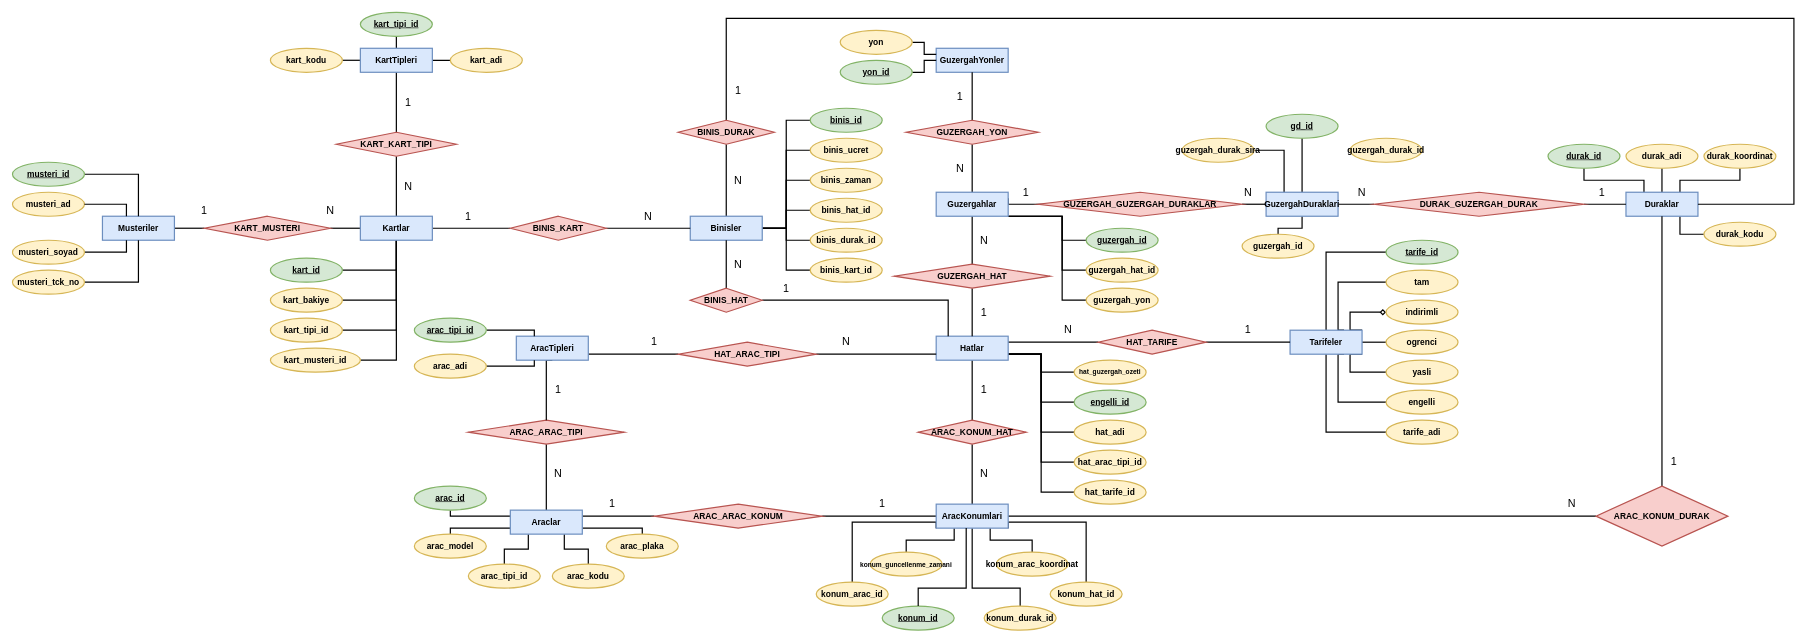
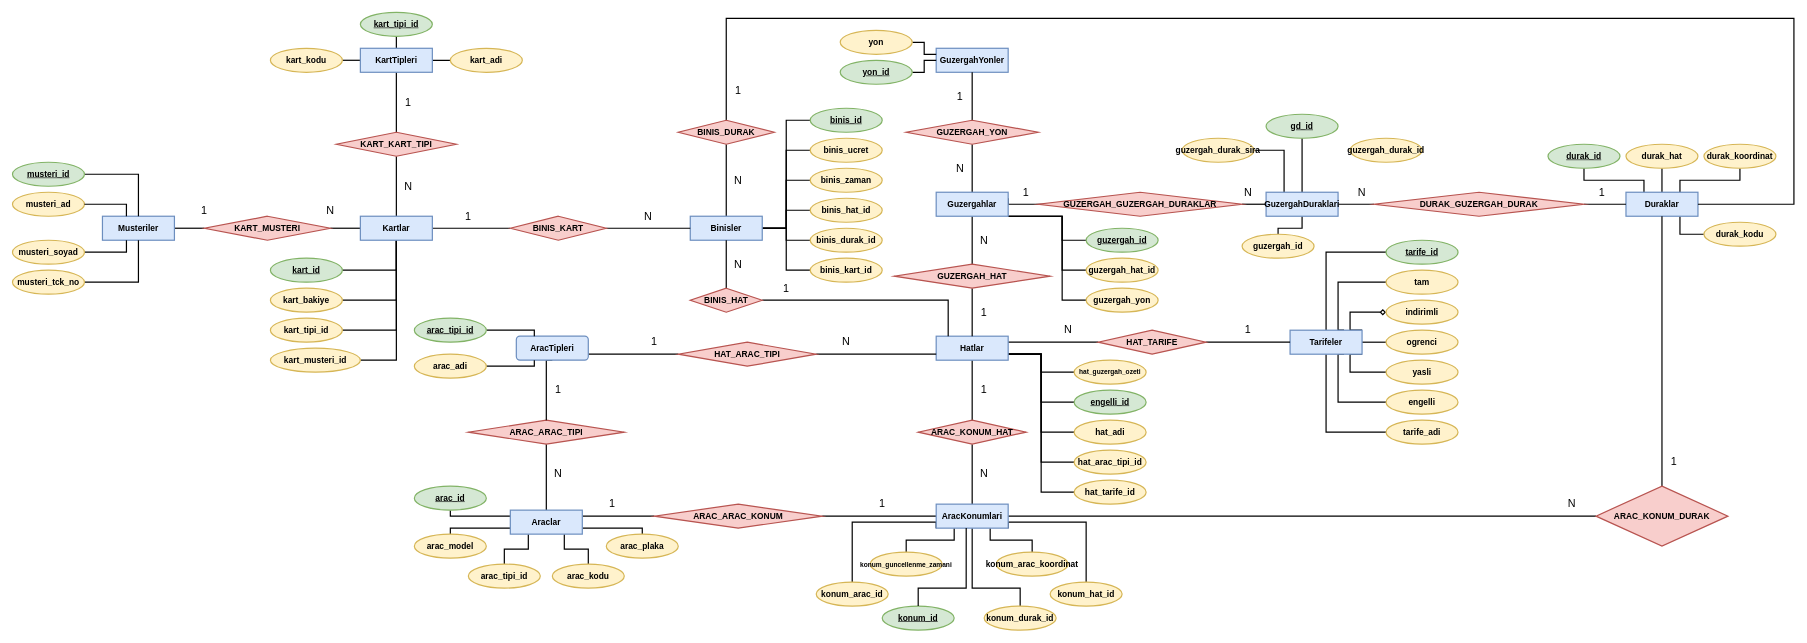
(1662, 156) -> (1662, 156)
(552, 348) -> (552, 348)
